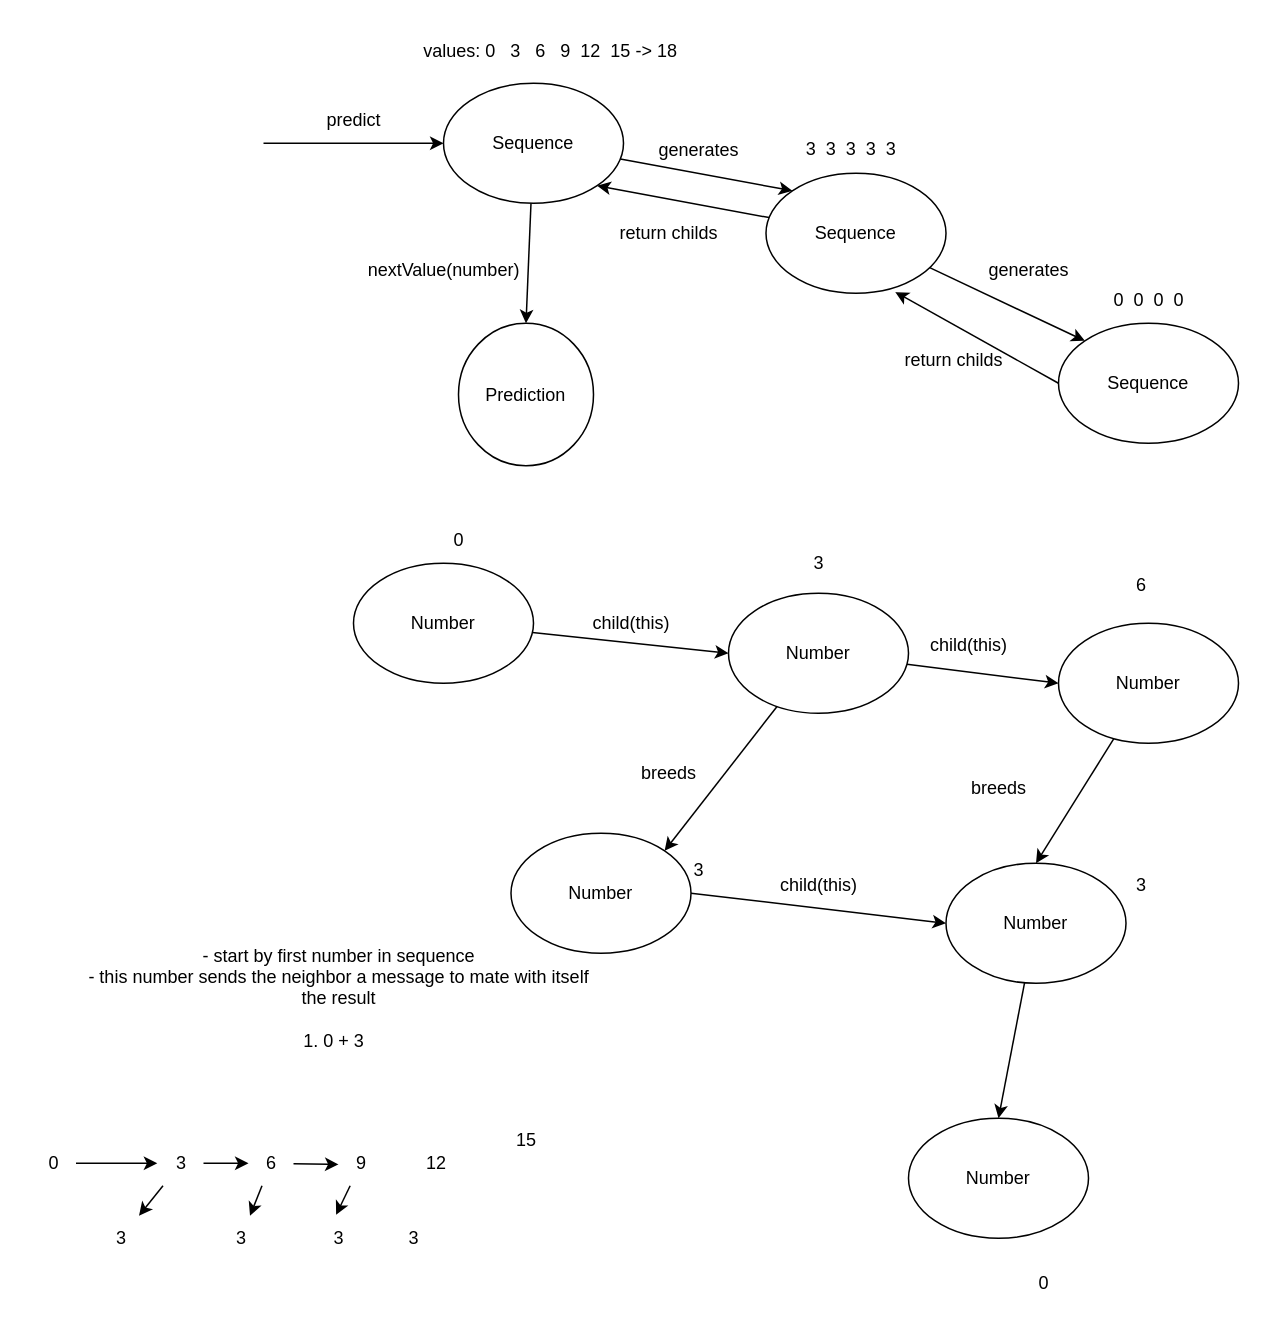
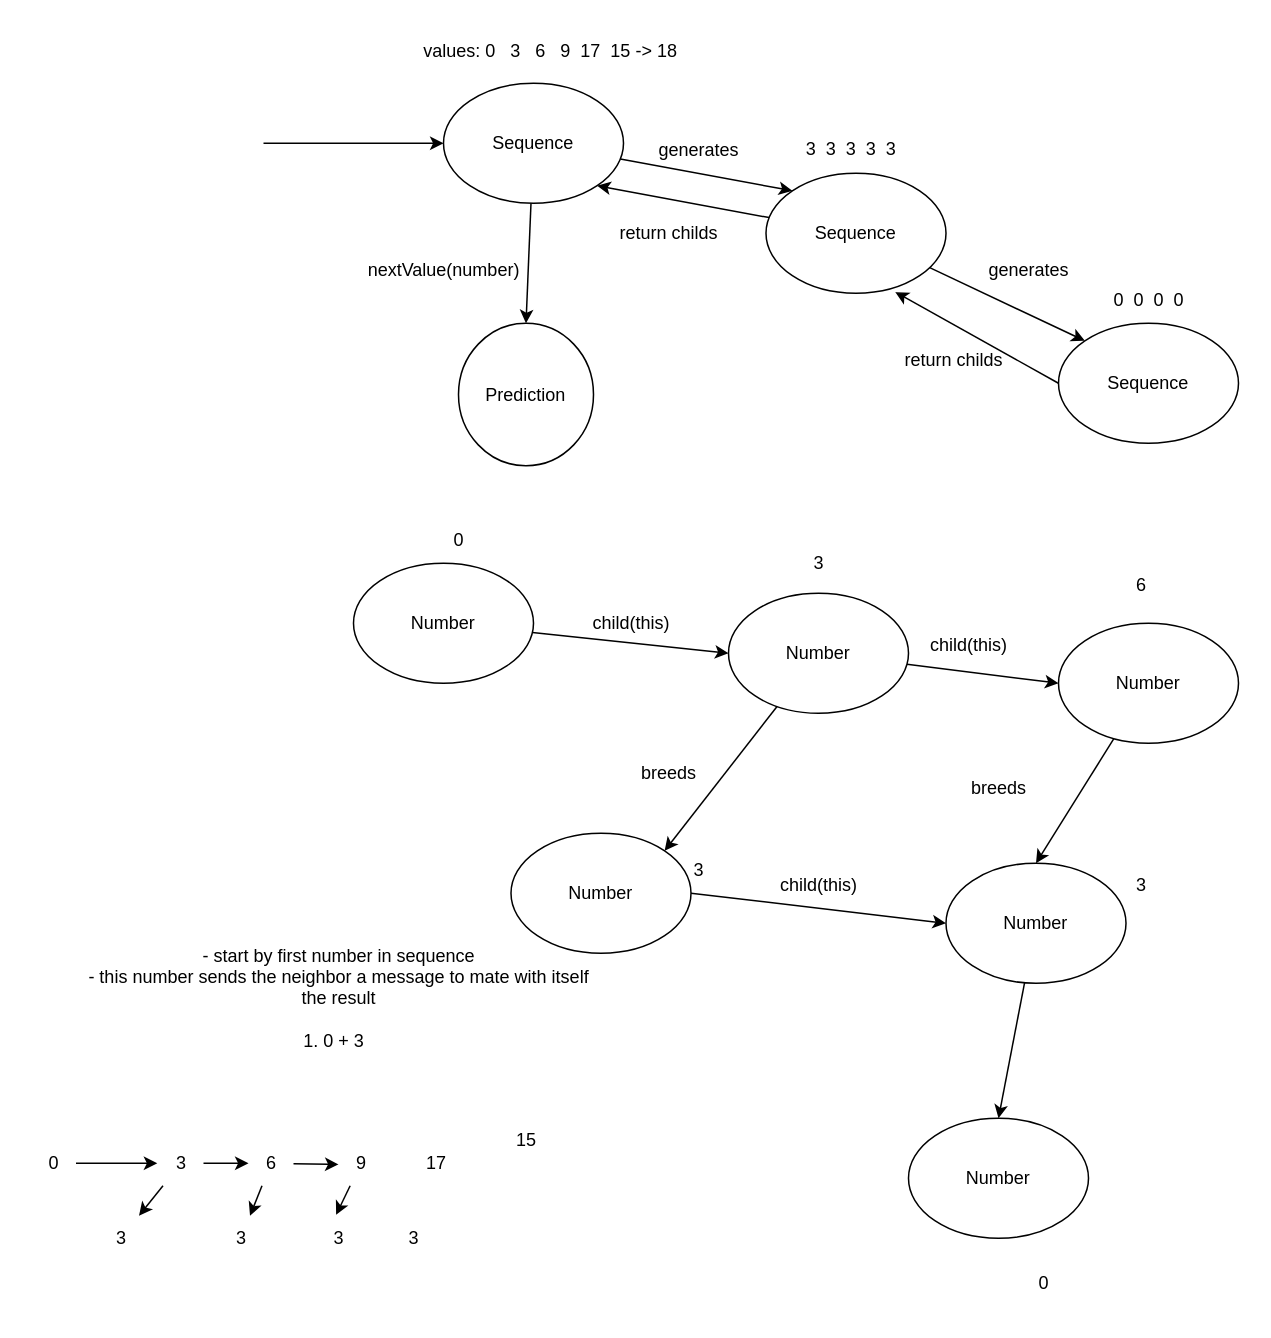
(557, 63) -> (557, 63)
(353, 121) -> none
(437, 1163) -> (437, 1163)
